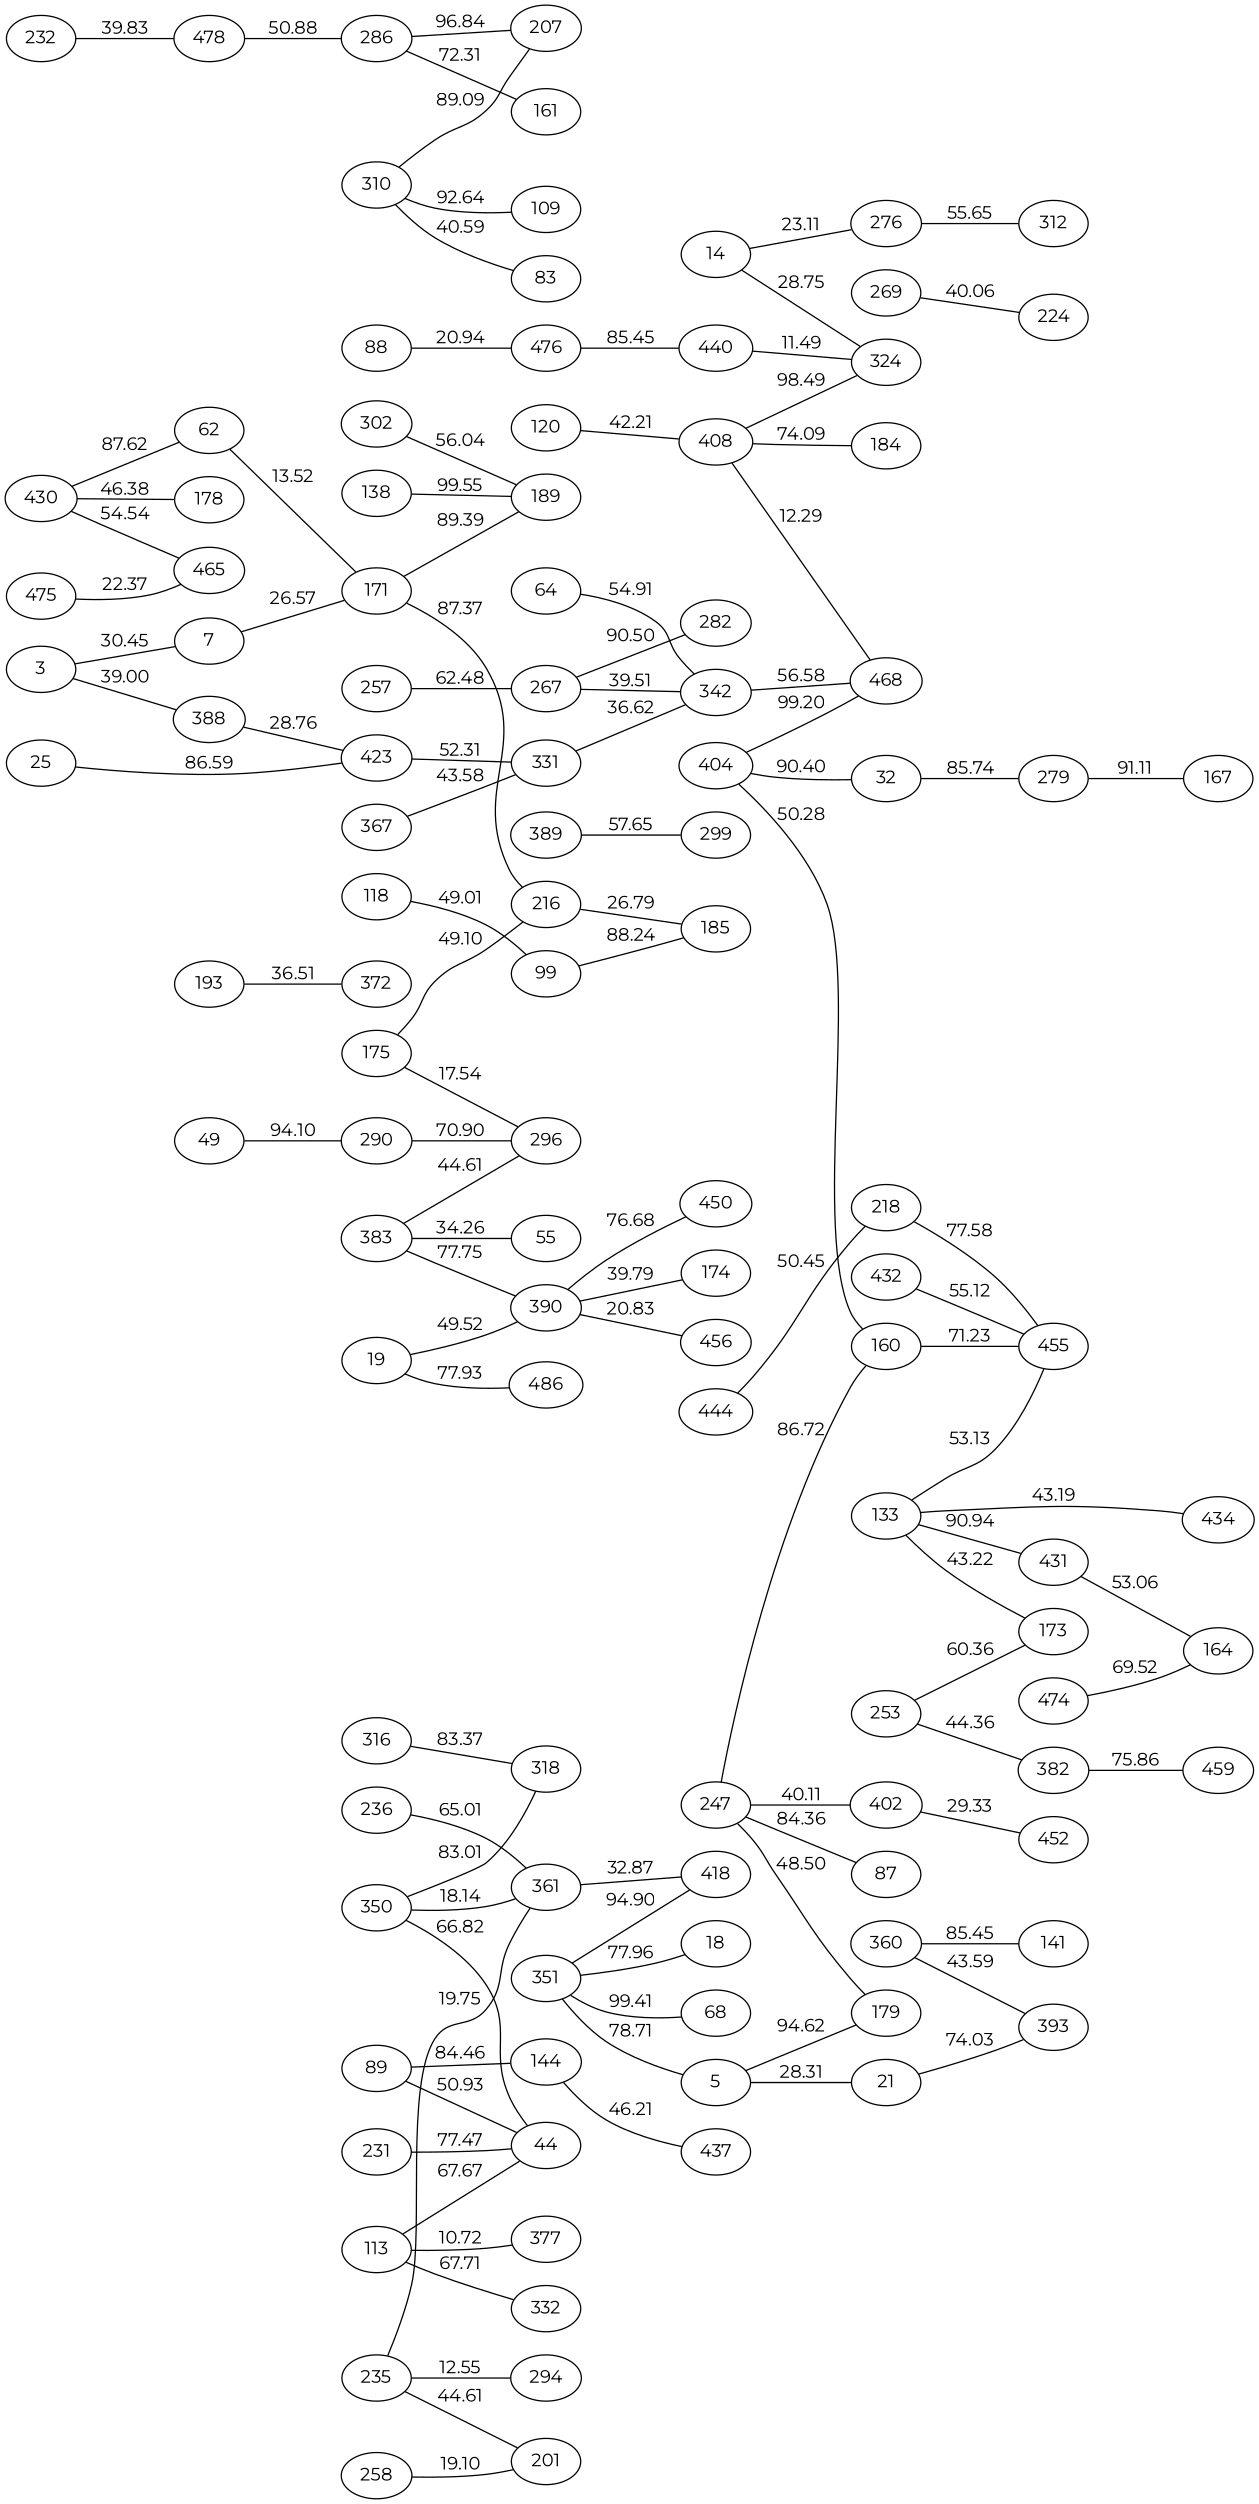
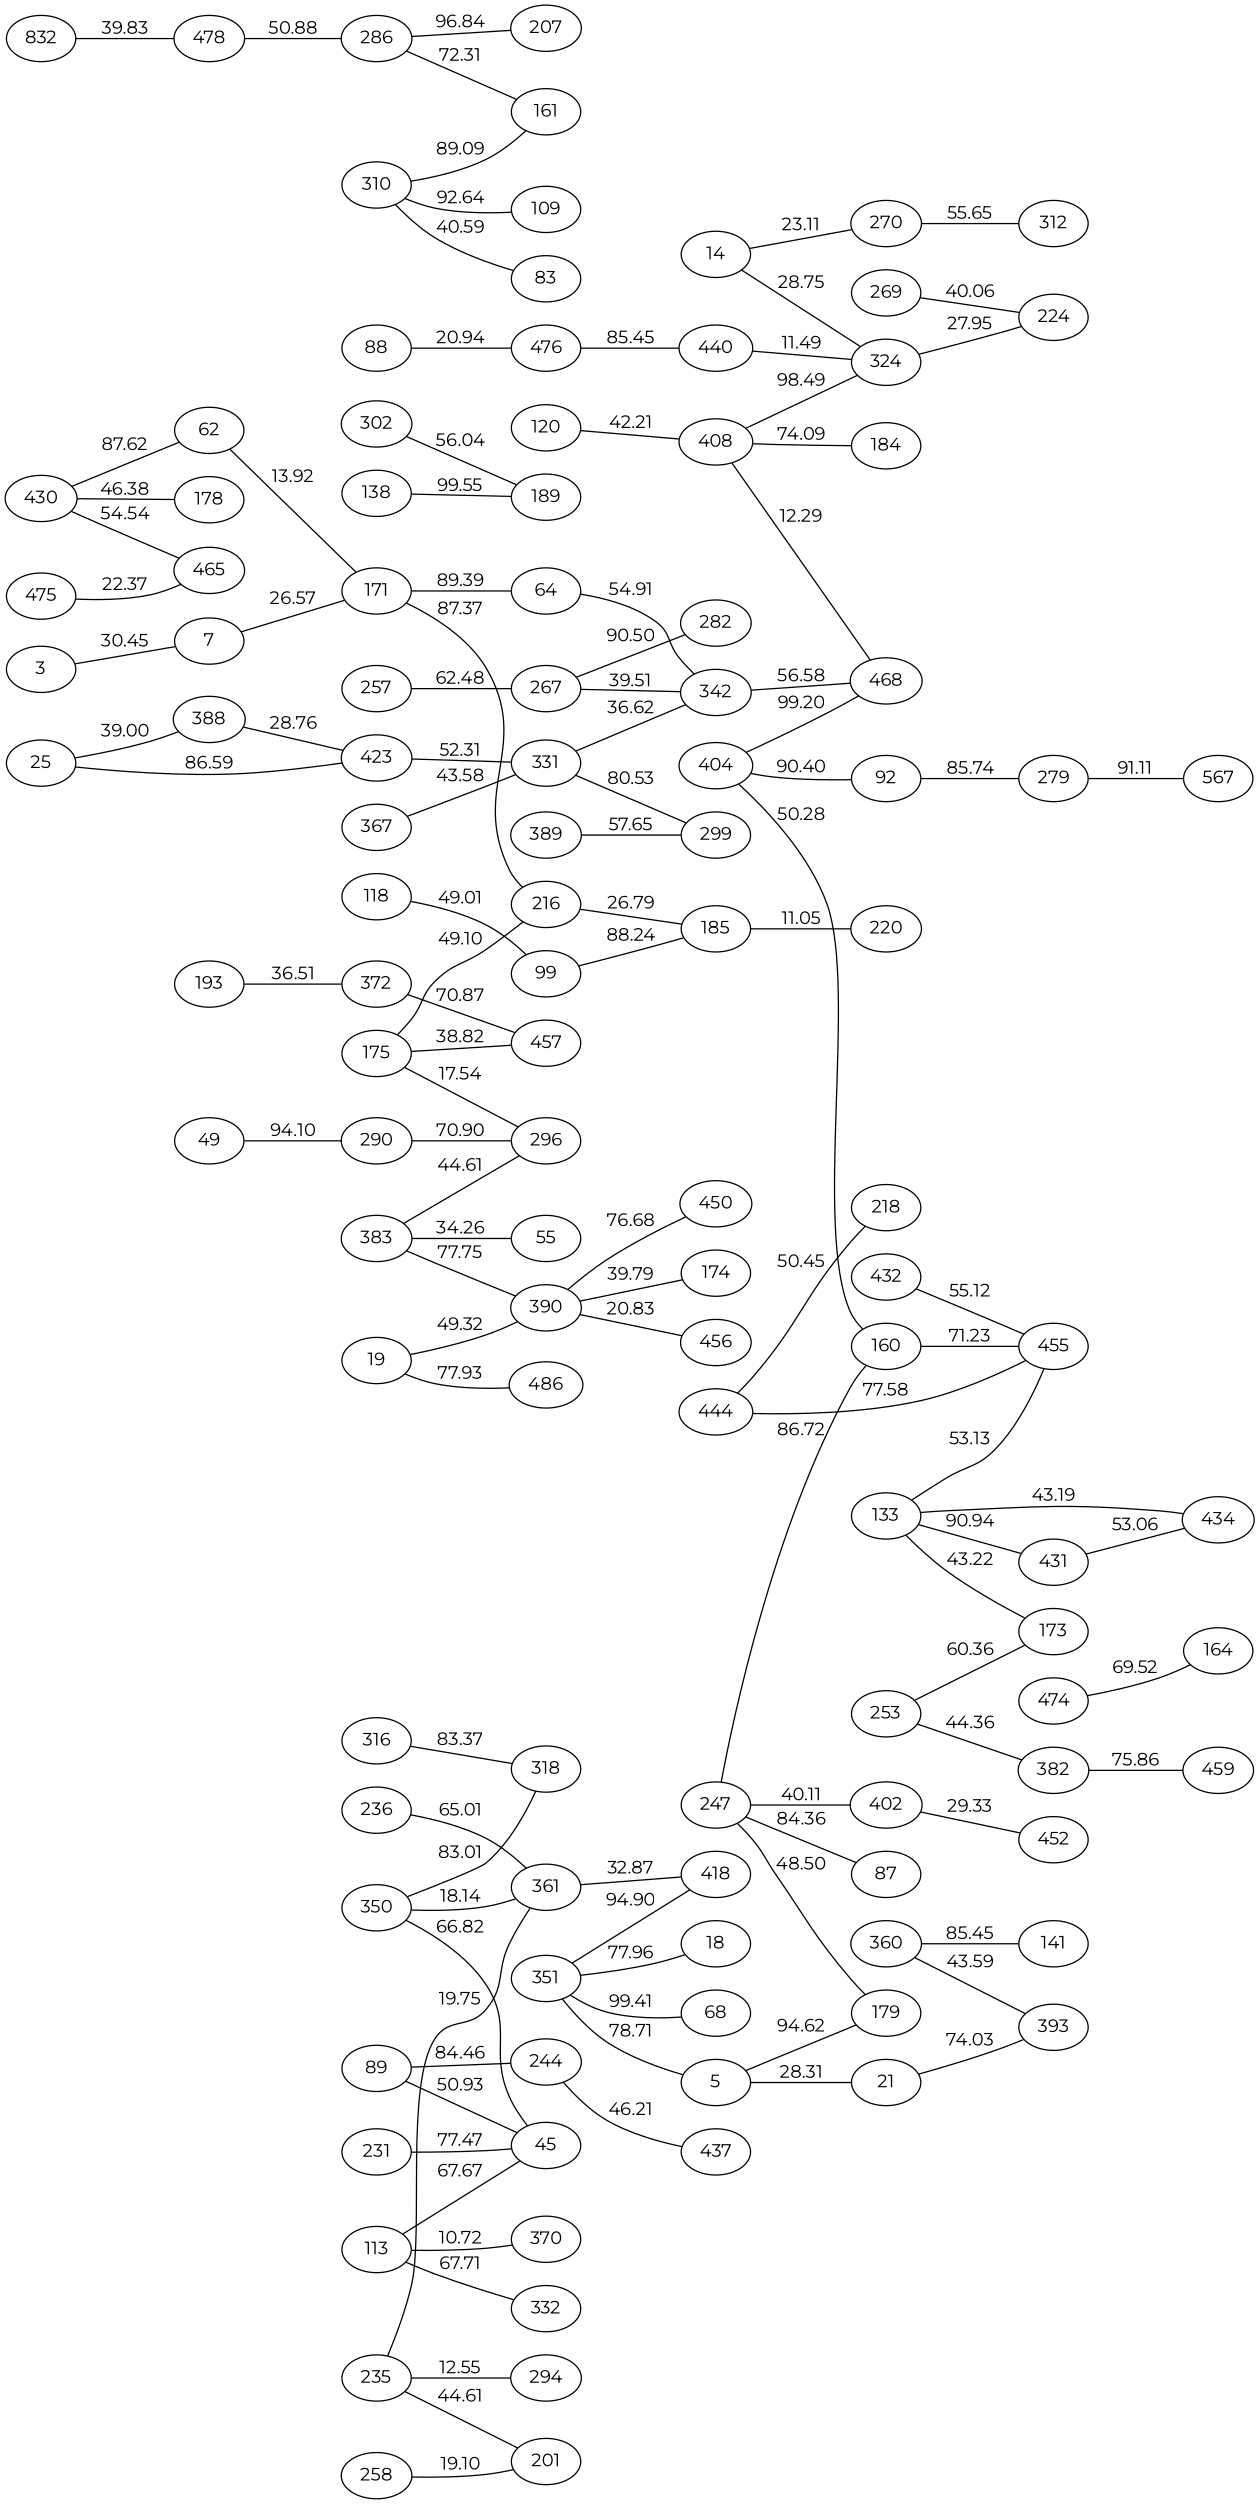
(41, 39) -> (41, 39)
(475, 119) -> (473, 165)
(886, 224) -> (886, 224)
none -> (970, 341)
(293, 477) -> (293, 477)
(461, 544) -> (461, 591)
(125, 694) -> (127, 747)
(886, 779) -> (886, 779)
(1218, 779) -> (1218, 779)
none -> (631, 799)
none -> (886, 929)
none -> (546, 1043)
(982, 1266) -> (893, 1406)
(460, 1325) -> (460, 1325)
(1136, 1606) -> (1135, 1541)
(546, 2062) -> (546, 2062)
(546, 2145) -> (546, 2145)
(546, 2239) -> (546, 2239)
